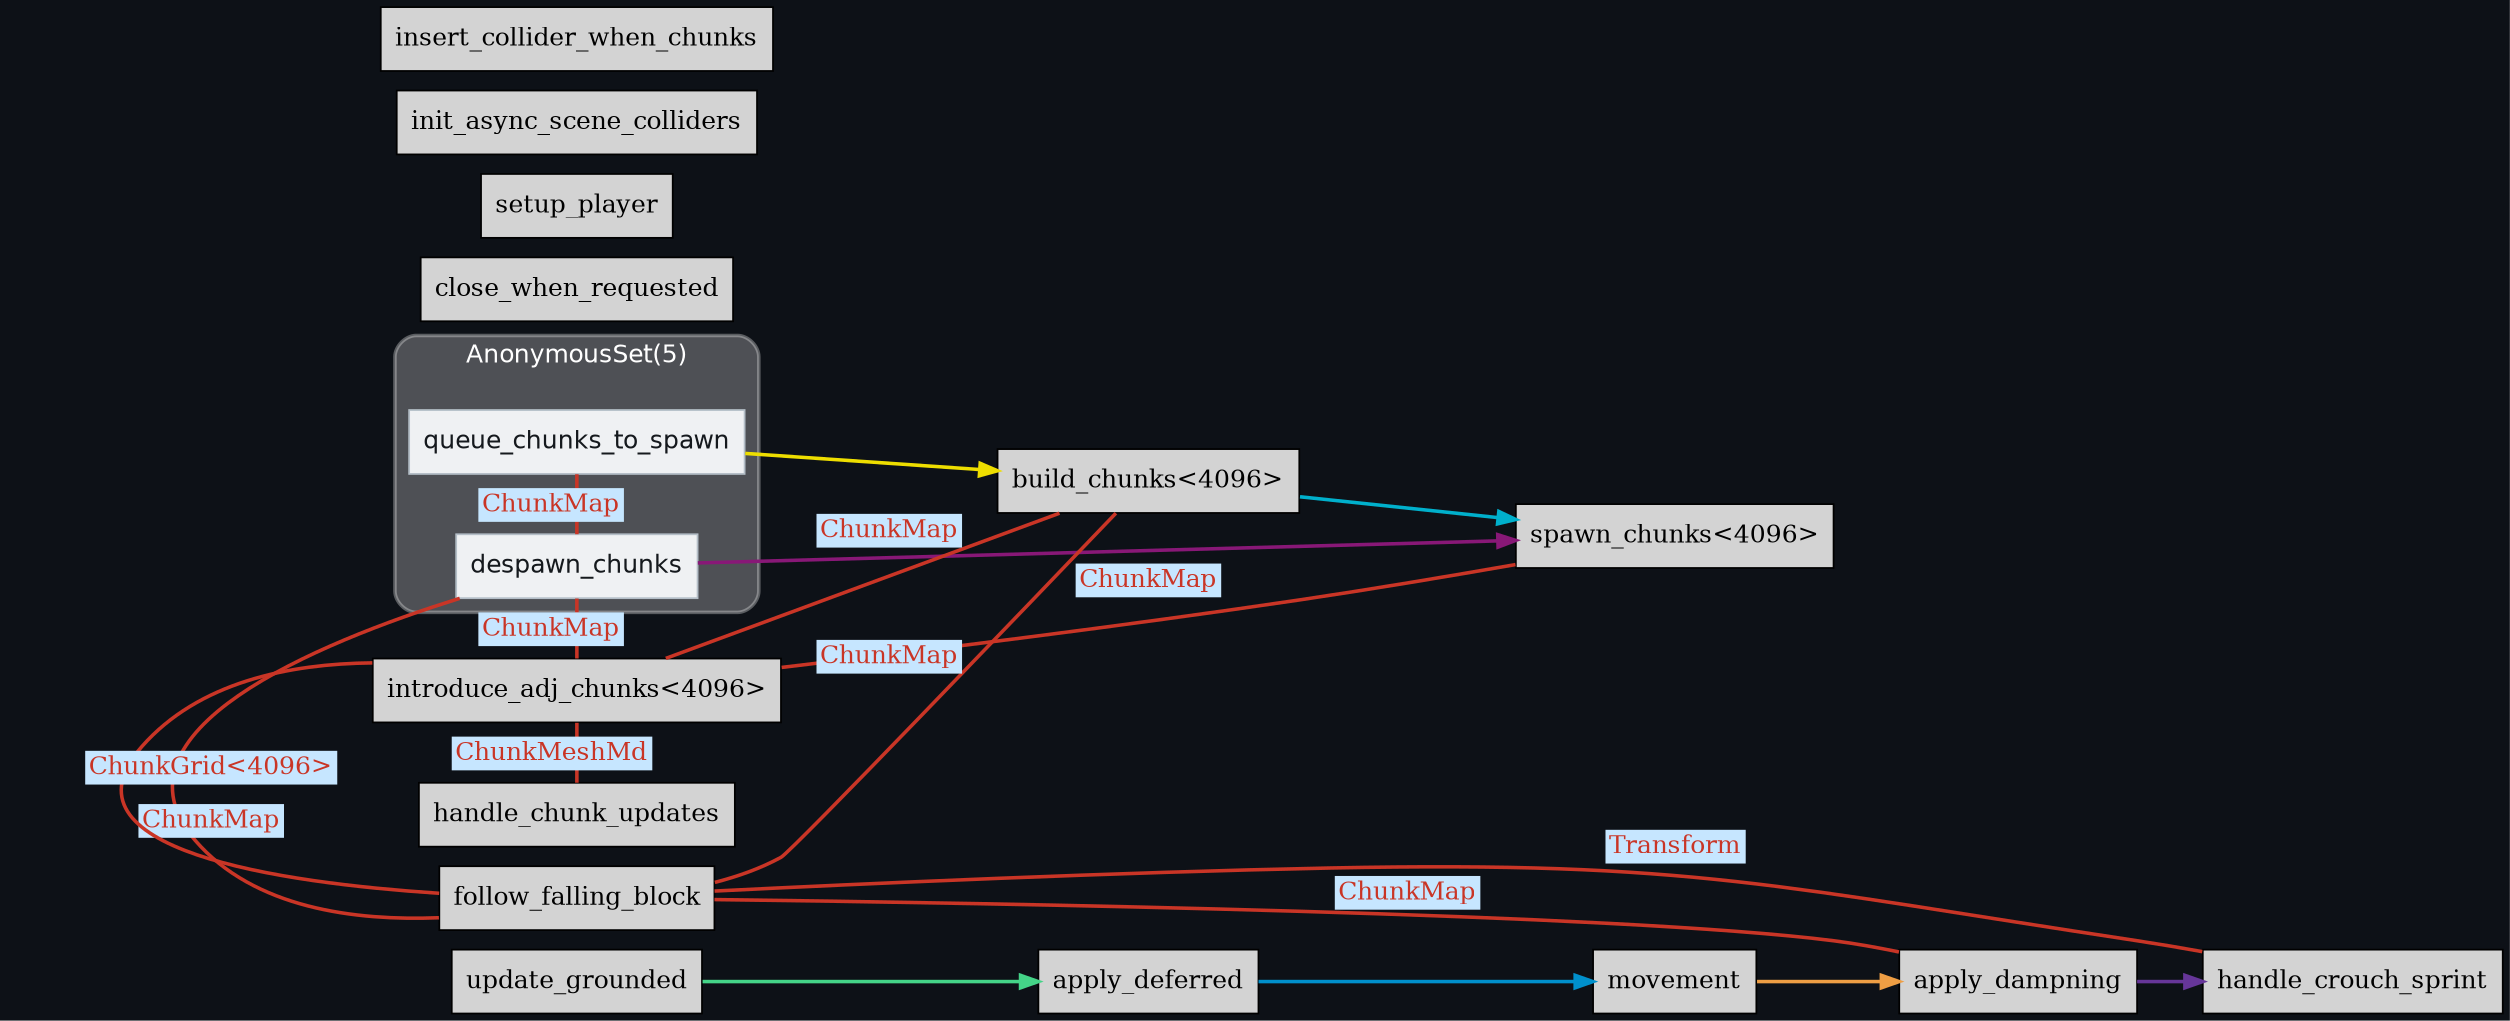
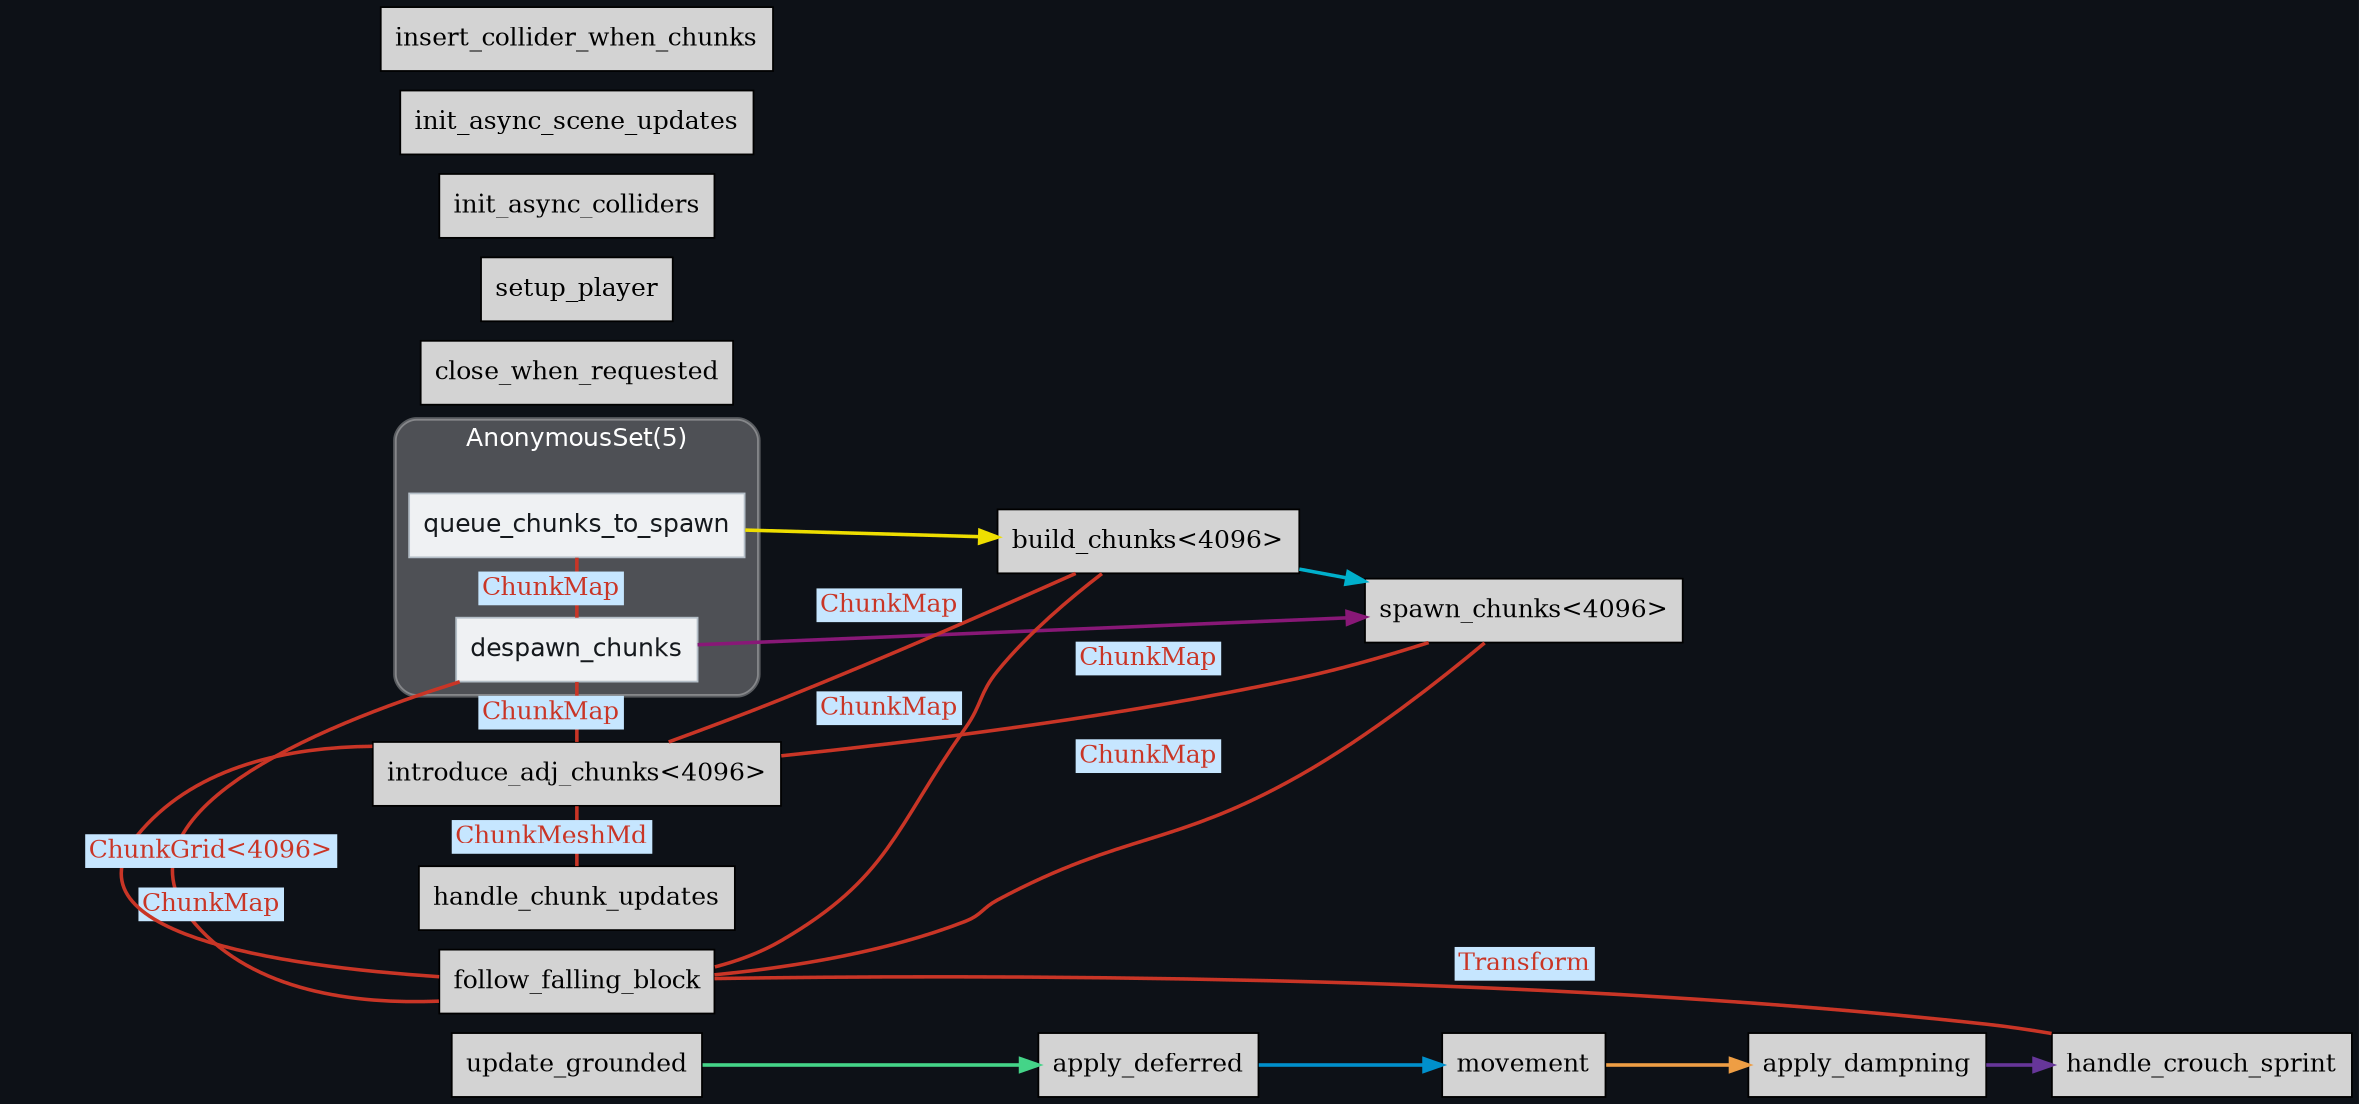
(577, 122) -> (577, 122)
none -> (577, 206)
(1308, 912) -> (1117, 849)
